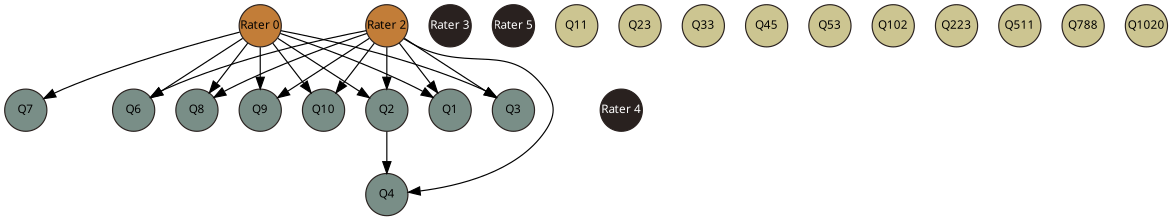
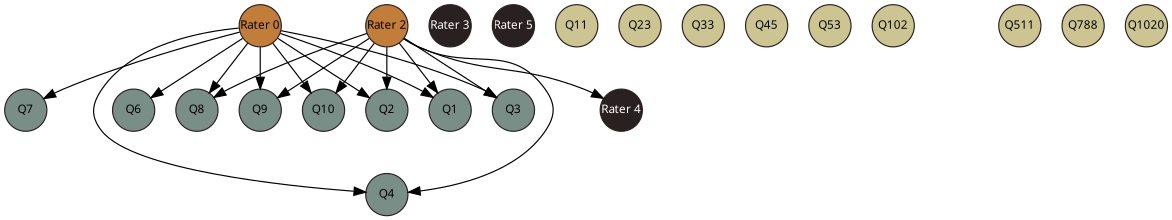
(957, 26) -> none
(252, 58) -> (497, 68)
(387, 147) -> (127, 149)
